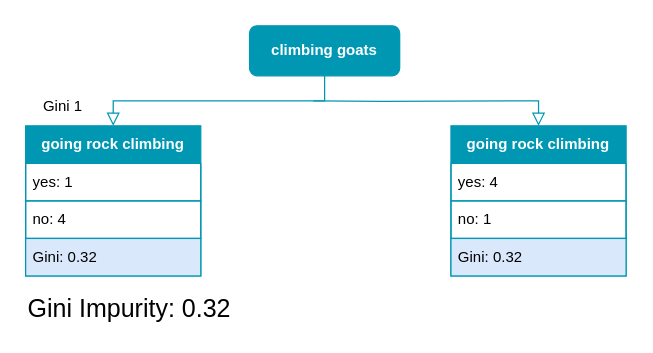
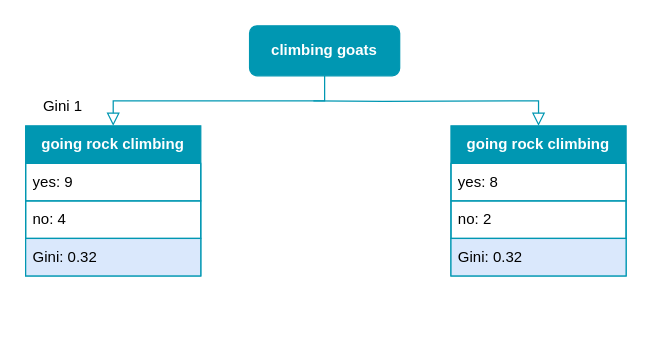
(54, 182) -> (54, 182)
(479, 182) -> (479, 182)
(475, 219) -> (475, 219)
(176, 307) -> none
